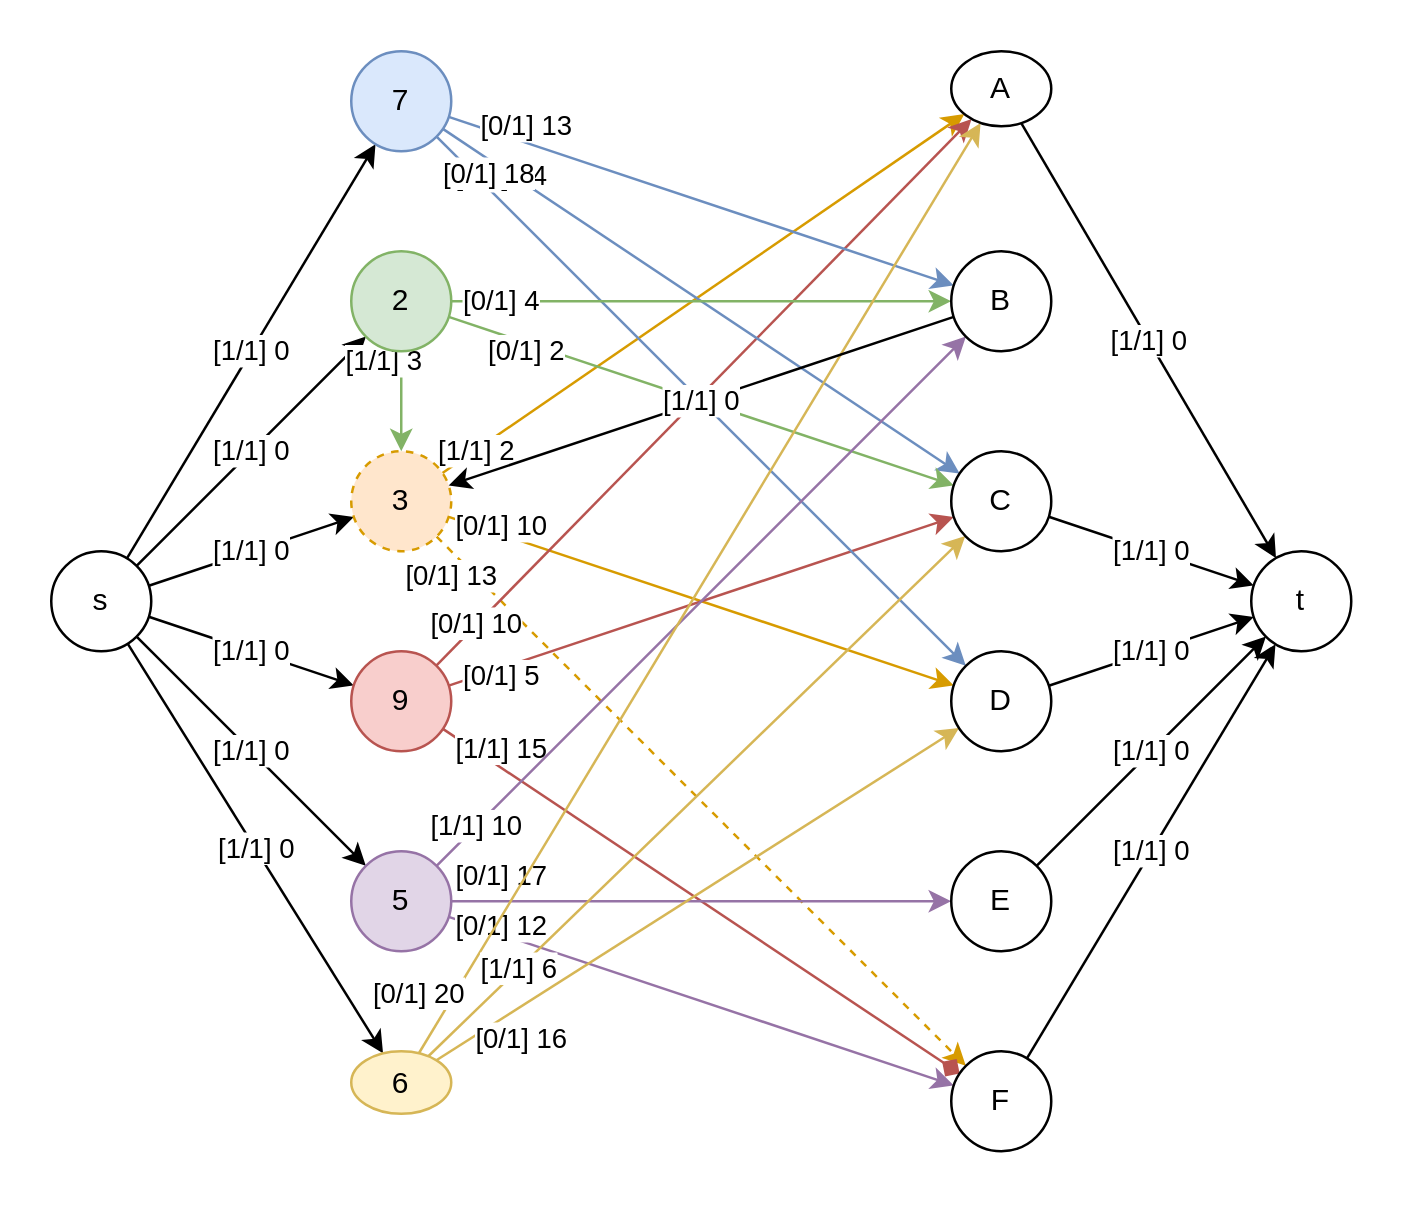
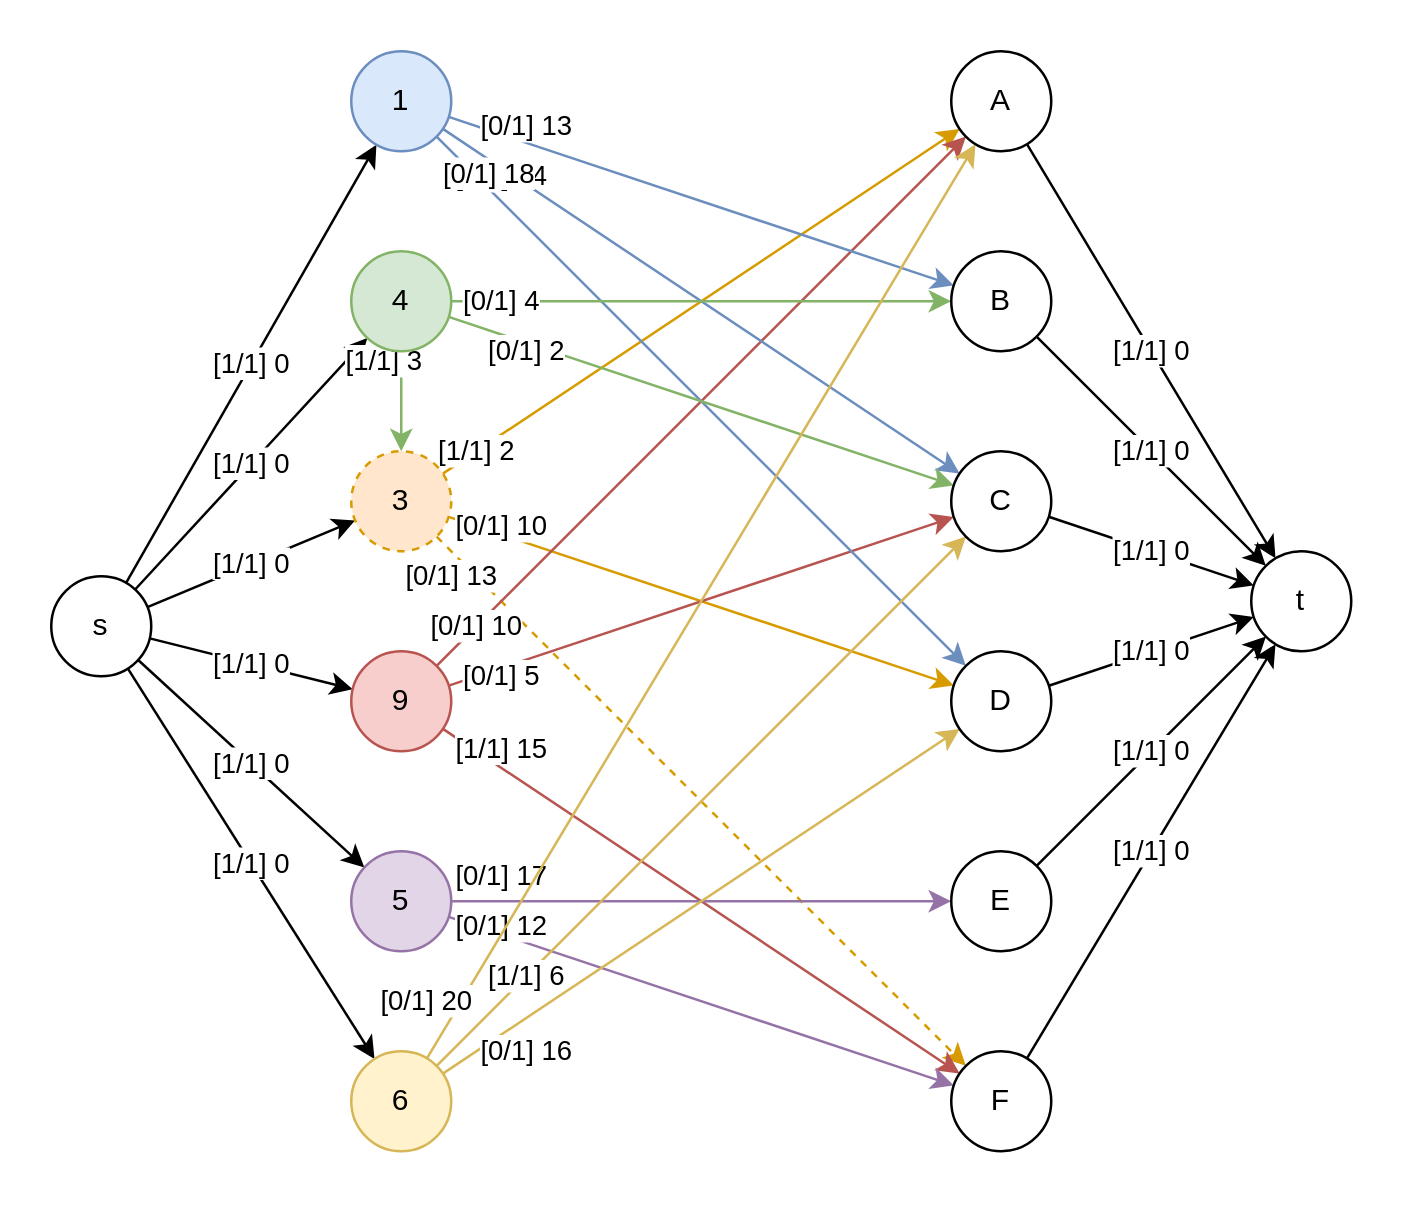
(1001, 89) -> (1001, 101)
(401, 101) -> (401, 101)
(401, 301) -> (401, 301)
(574, 444) -> (1146, 446)
(101, 601) -> (101, 626)
(544, 758) -> none
(943, 1062) -> (943, 1062)
(401, 1083) -> (401, 1101)
